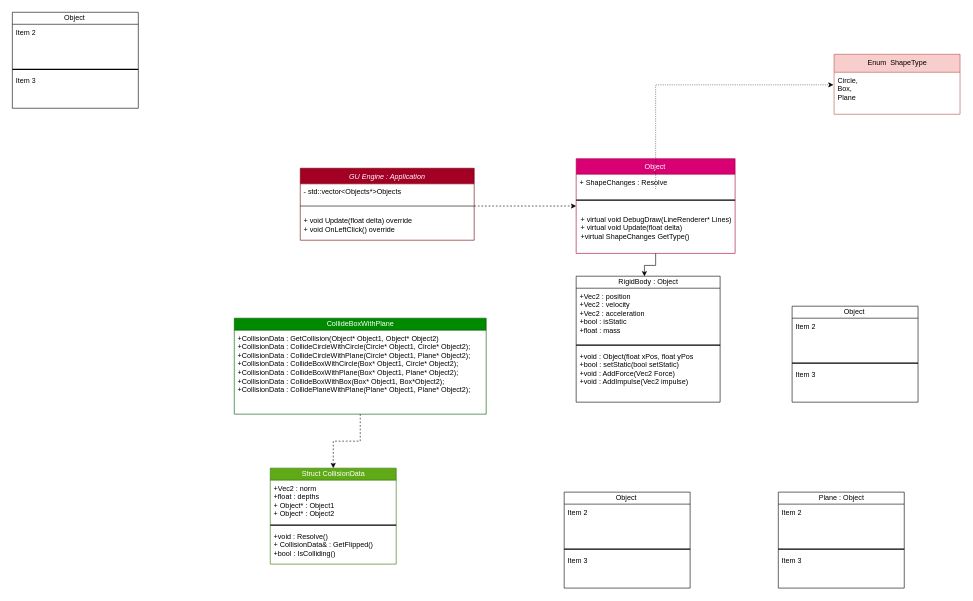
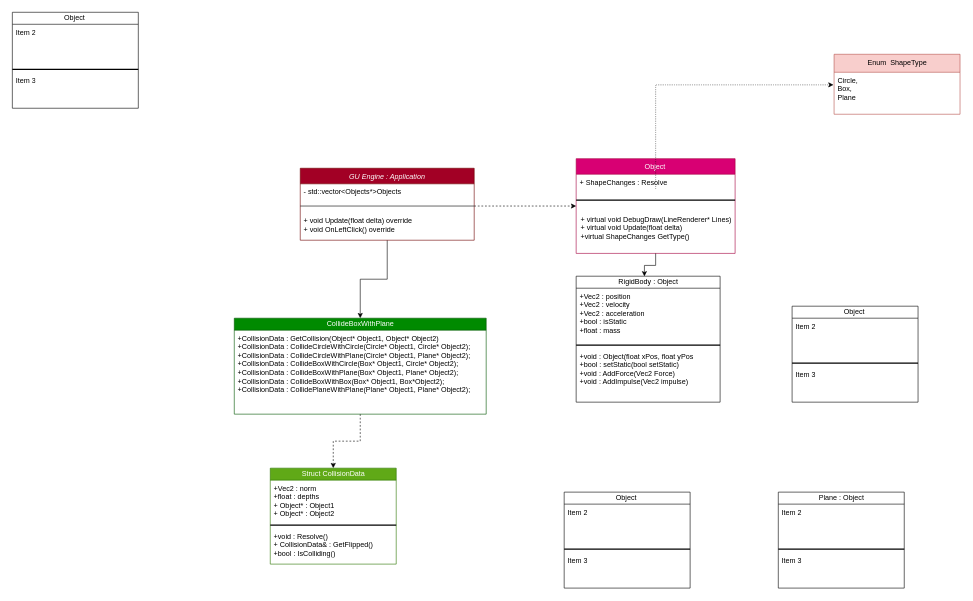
none -> (360, 279)
